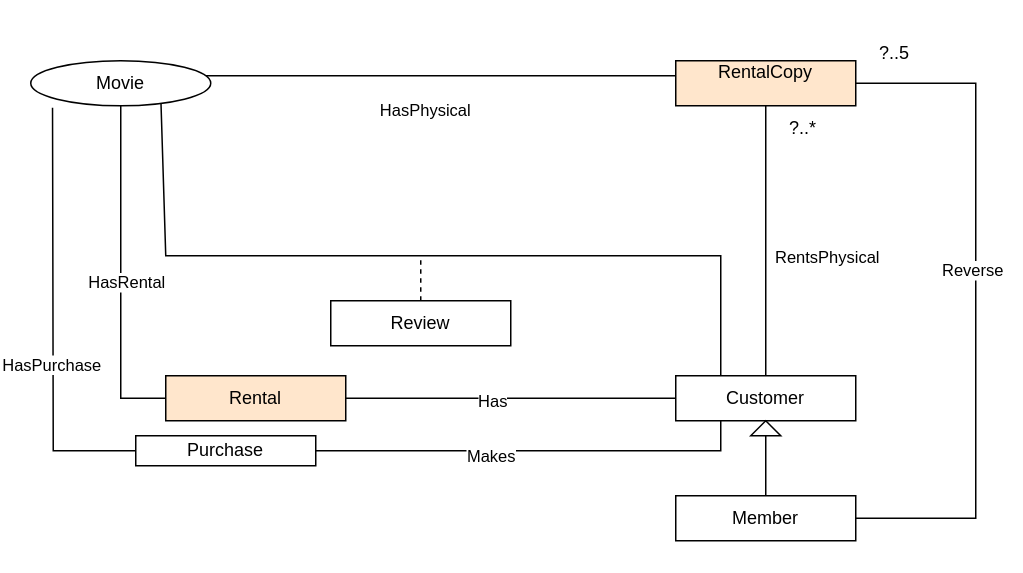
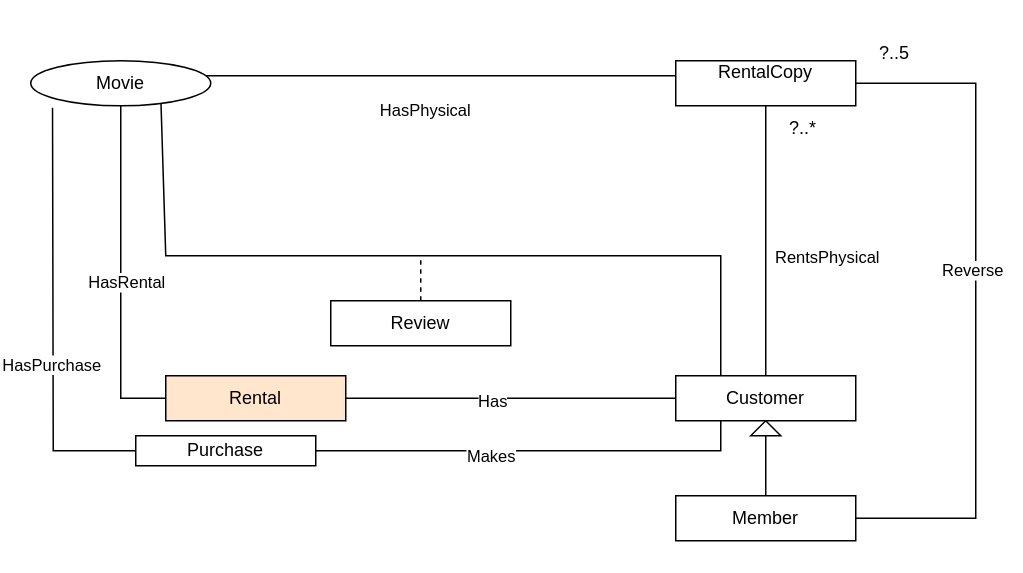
(766, 83) -> (766, 83)
